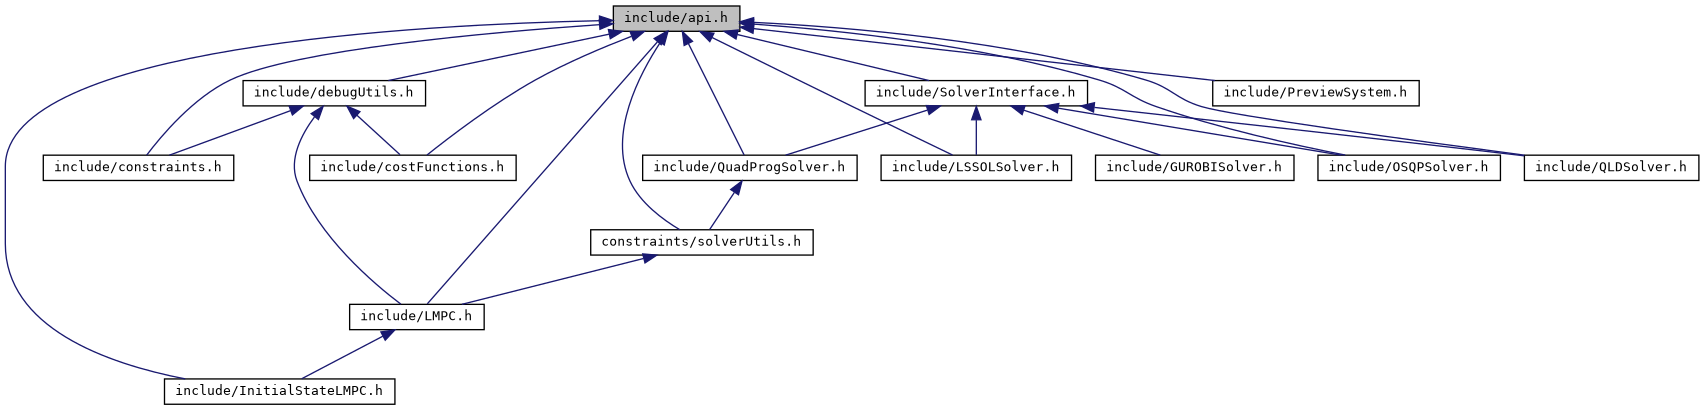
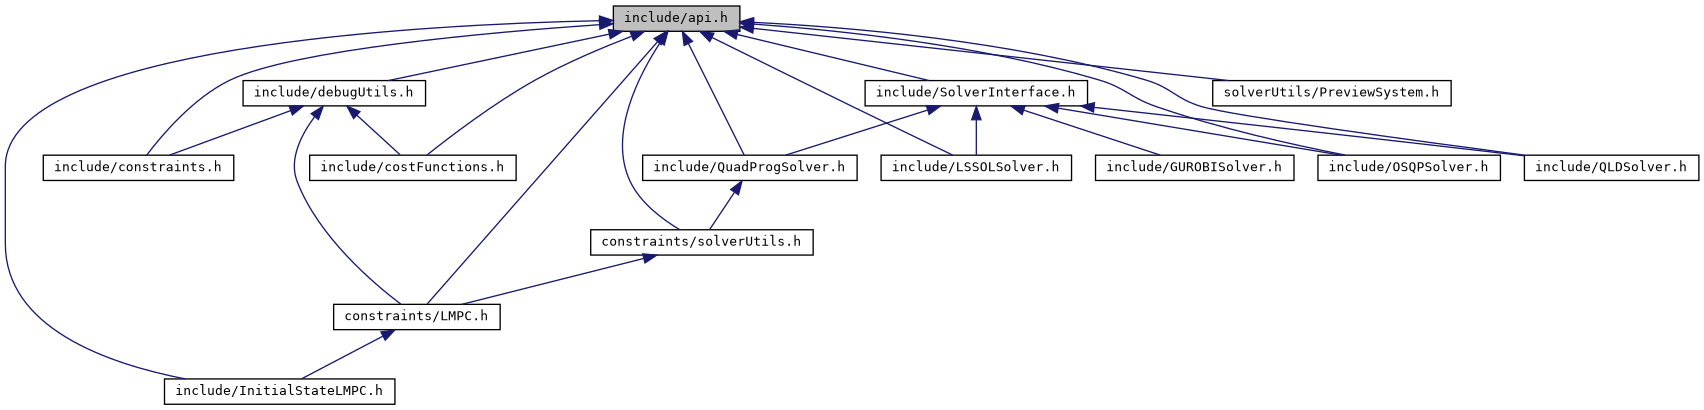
(1316, 93) -> (1332, 93)
(417, 317) -> (417, 317)
